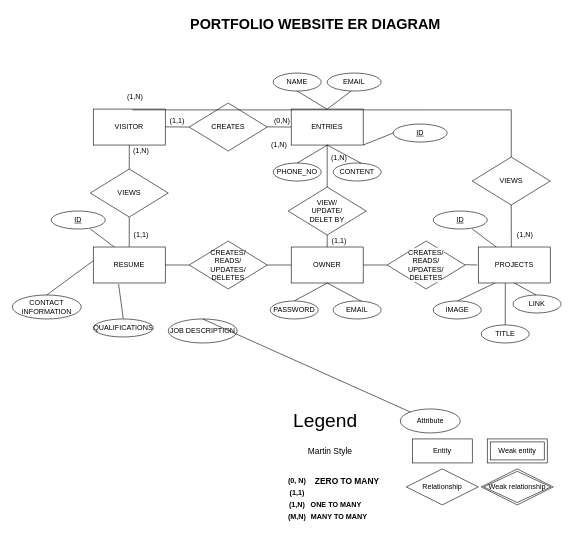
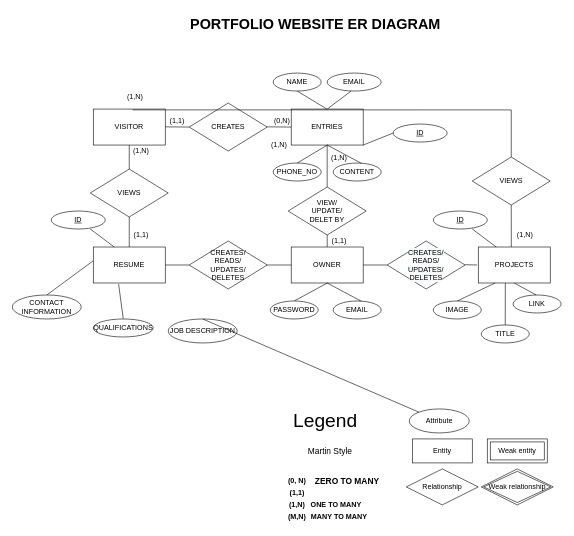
(430, 421) -> (439, 421)
